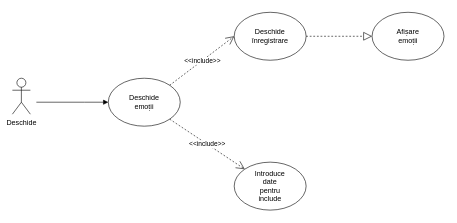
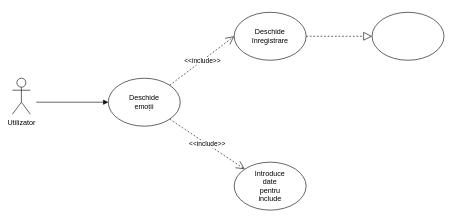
(408, 36) -> none
(22, 123) -> (22, 123)
